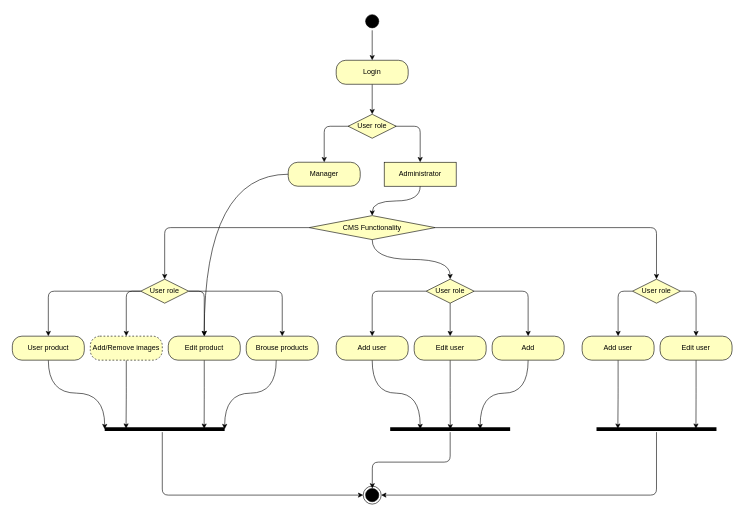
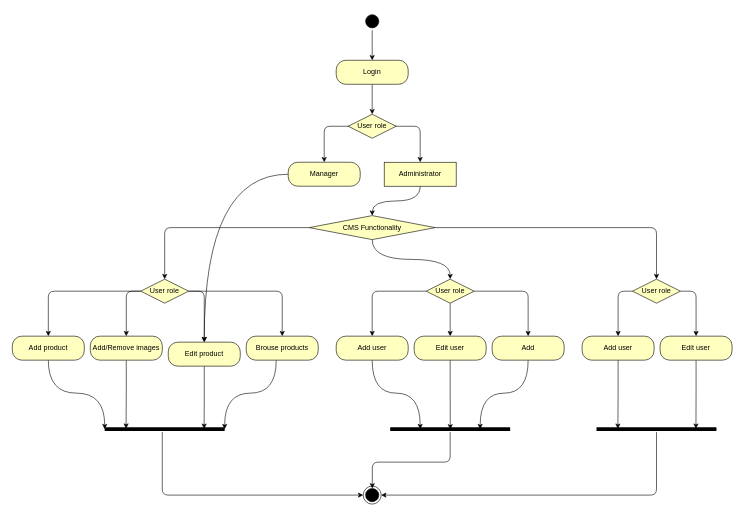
(48, 348) -> (48, 348)
(126, 348) -> (126, 348)
(204, 348) -> (204, 354)
